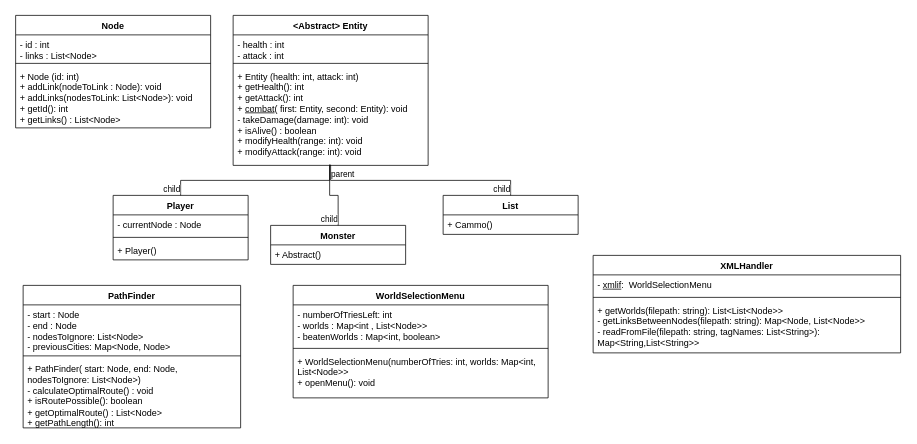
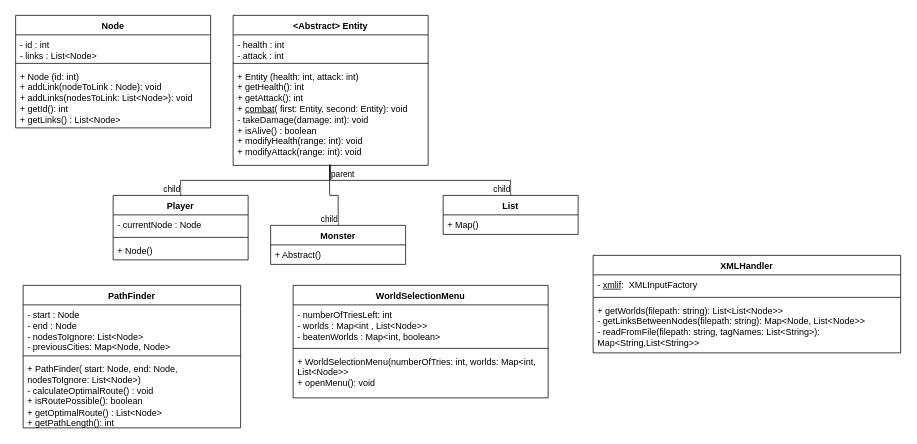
(469, 226) -> (464, 226)
(140, 251) -> (136, 251)
(659, 286) -> (655, 286)
